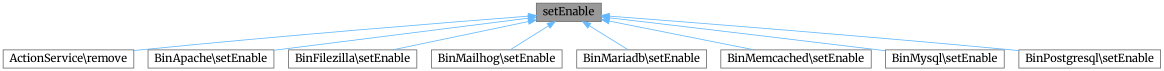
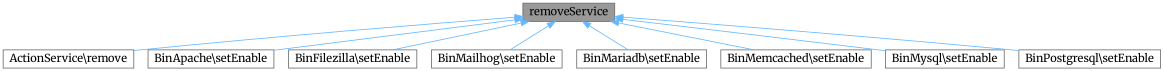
(569, 12) -> (569, 12)
